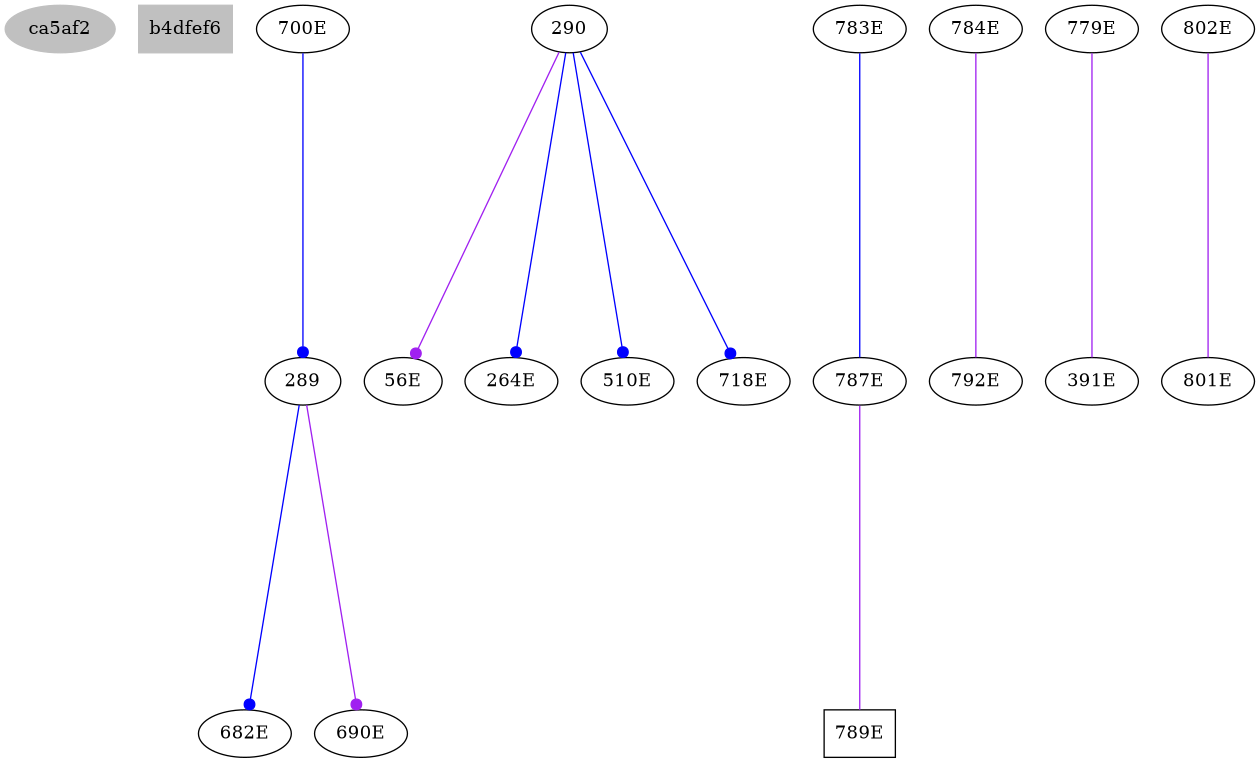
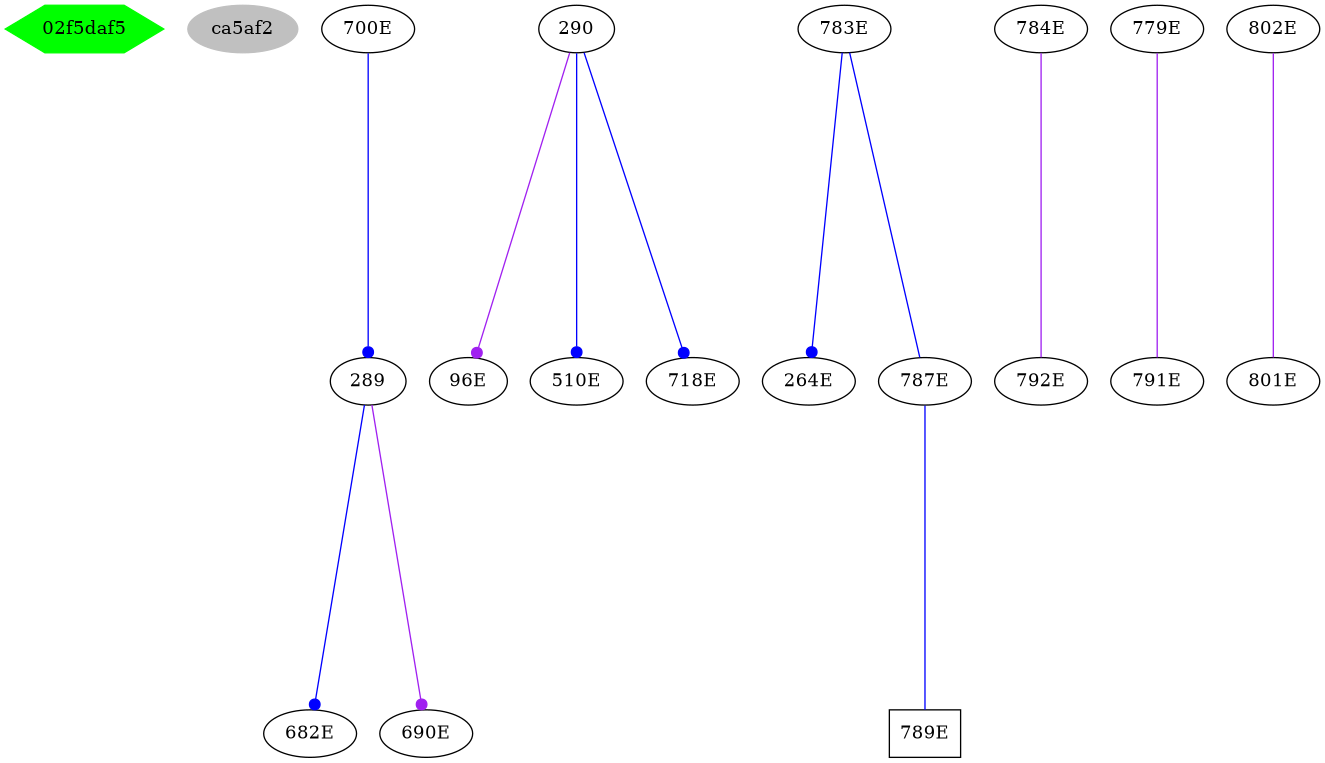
none -> (84, 29)
(186, 29) -> none
(541, 200) -> (827, 200)
(403, 381) -> (468, 381)
(1092, 381) -> (1157, 381)
(860, 558) -> (925, 558)
